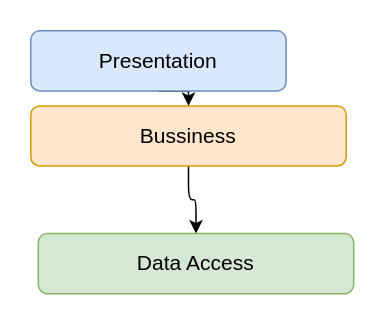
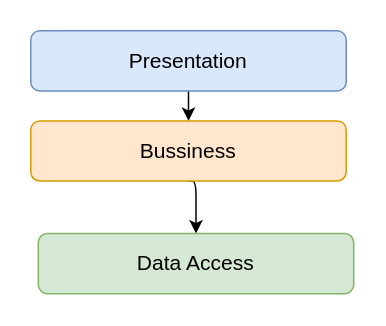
(158, 61) -> (188, 61)
(188, 136) -> (188, 151)
